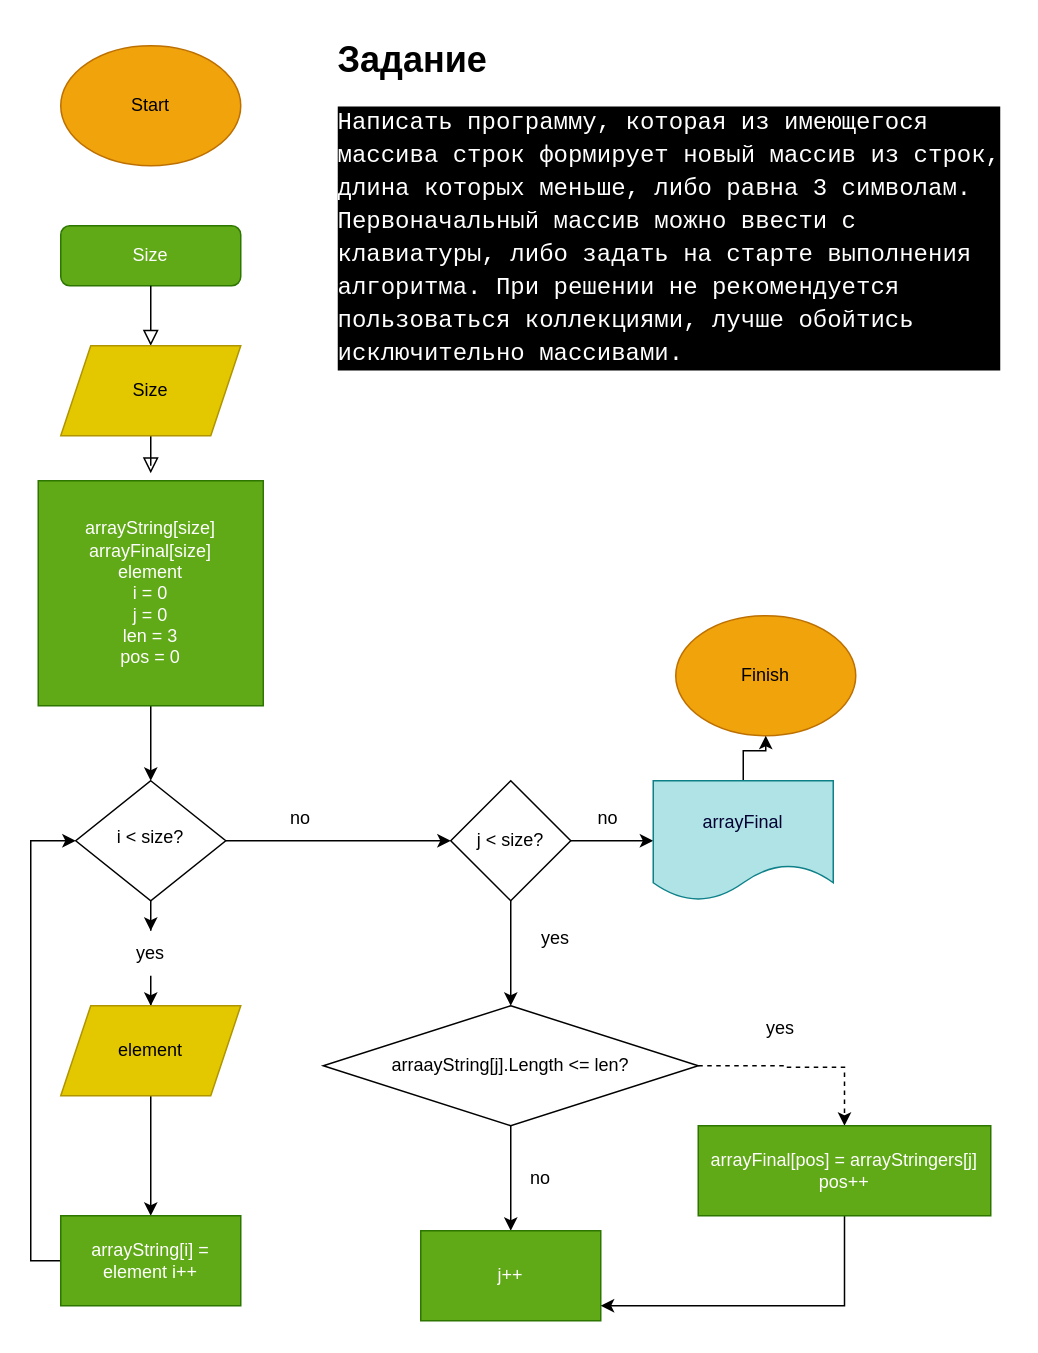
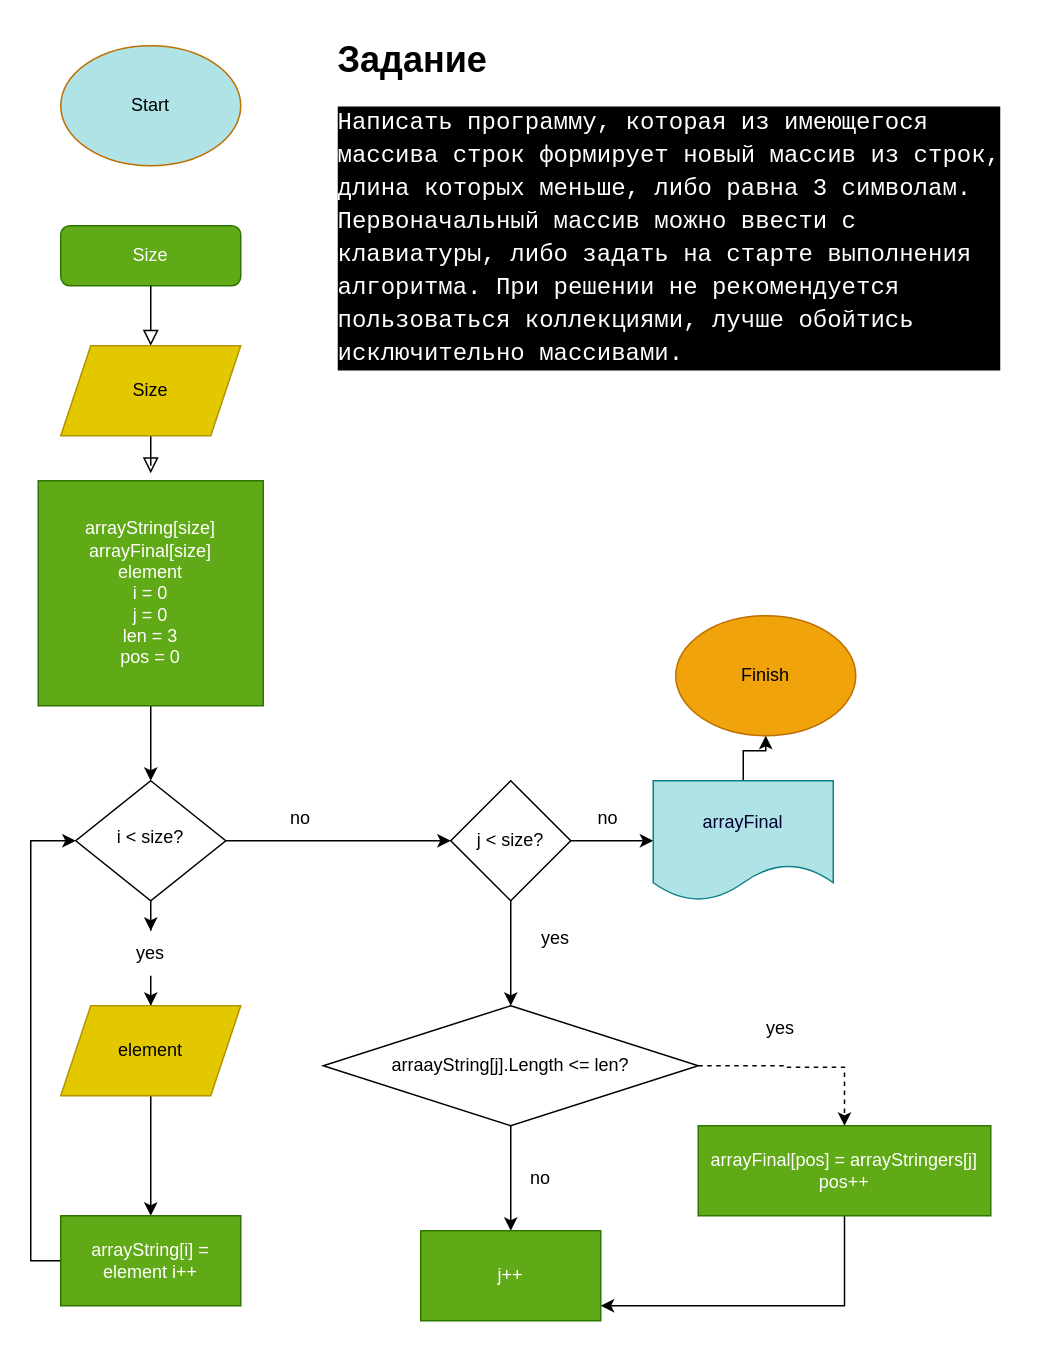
(151, 106) -> (151, 106)
